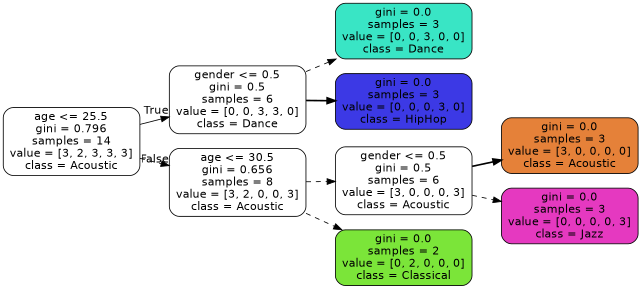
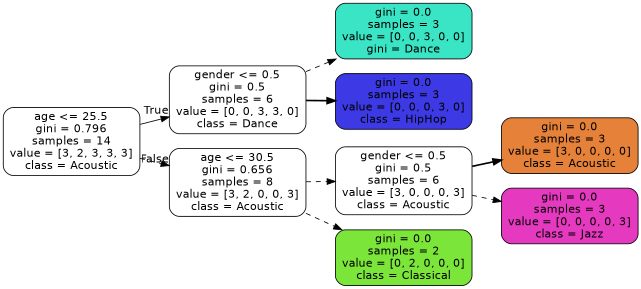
(404, 31) -> (404, 31)
